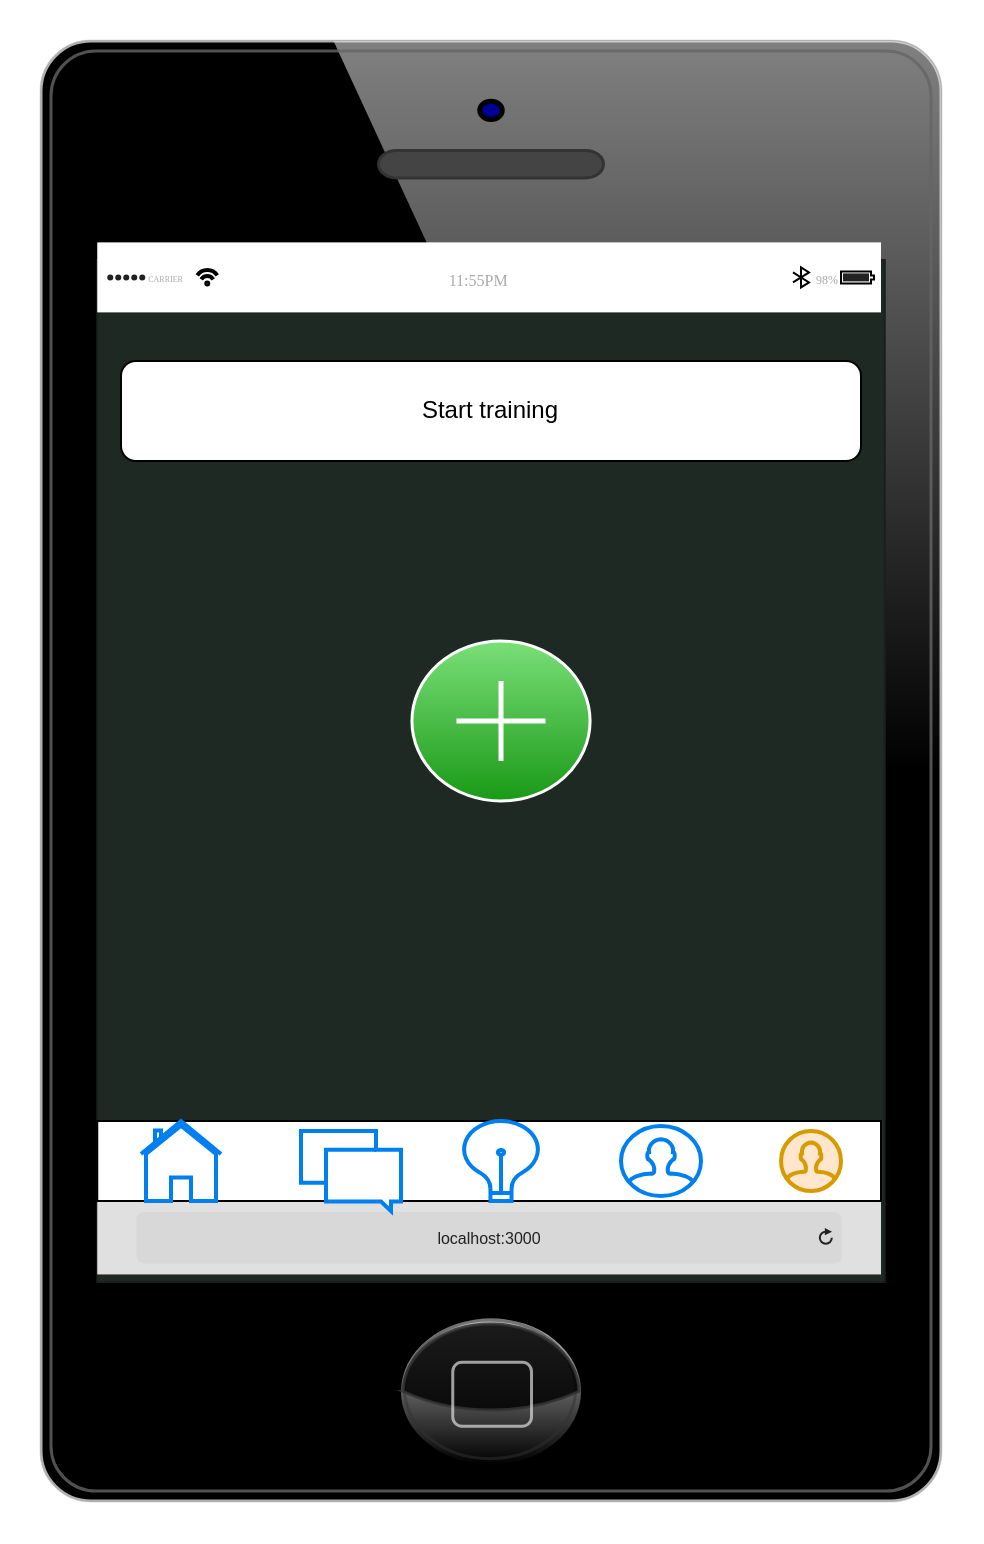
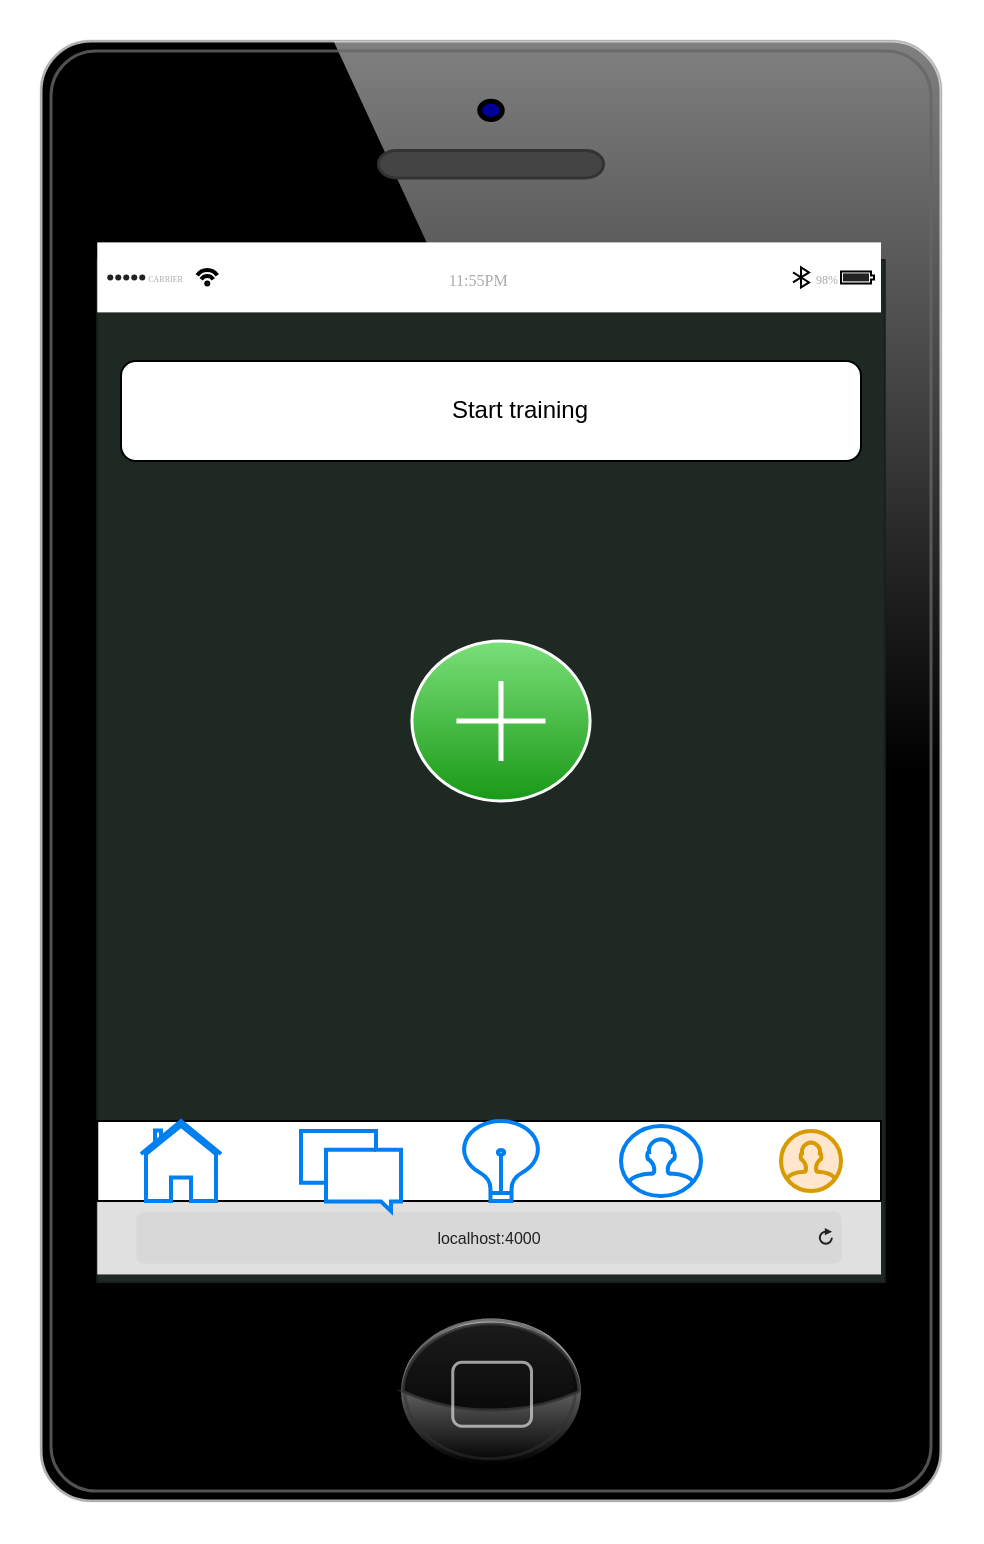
(491, 411) -> (521, 411)
(490, 1239) -> (490, 1239)
